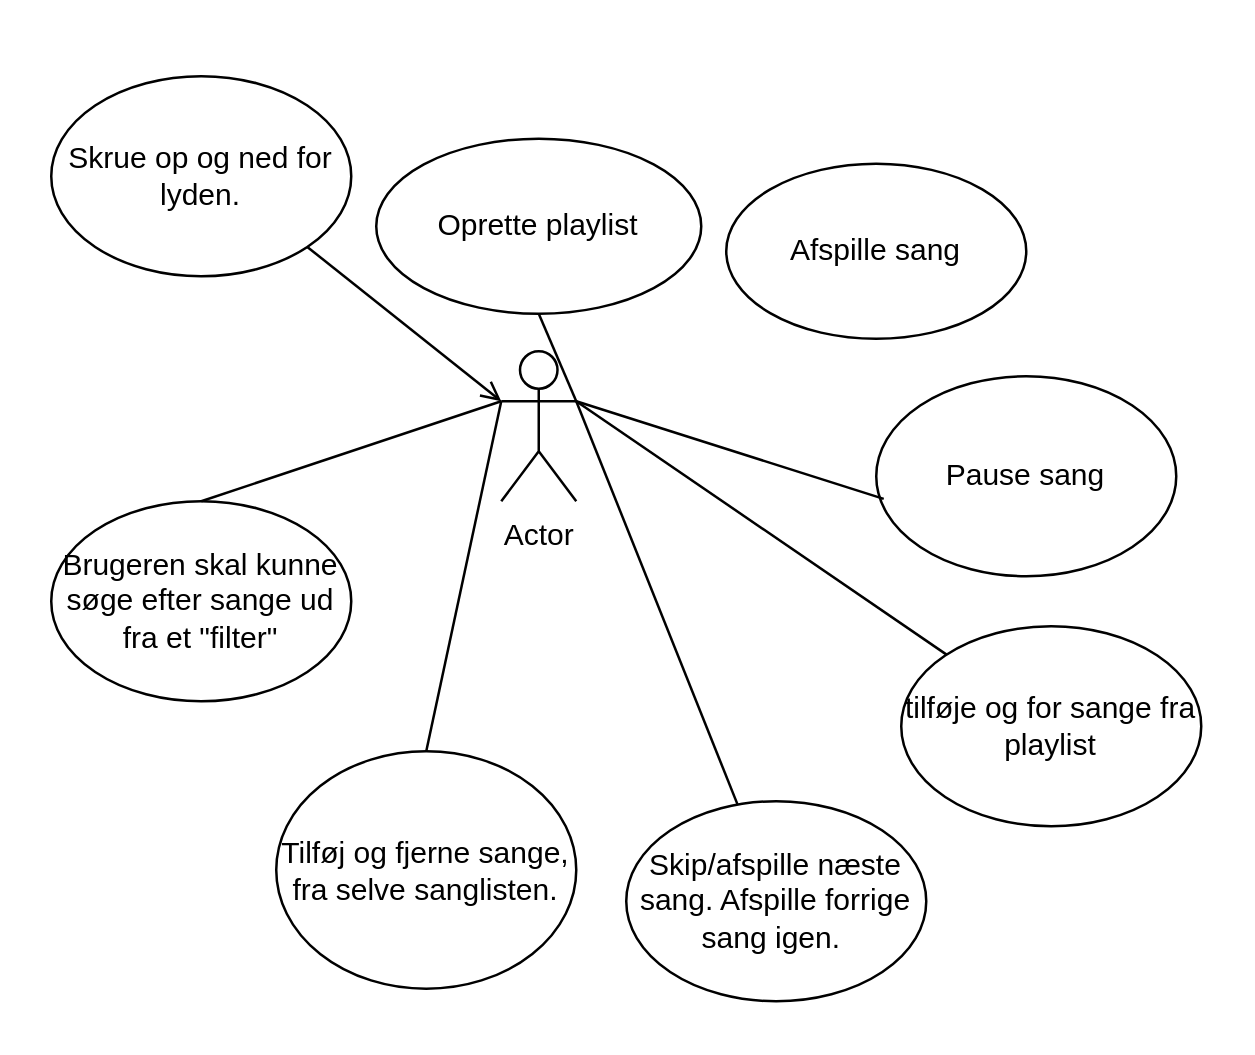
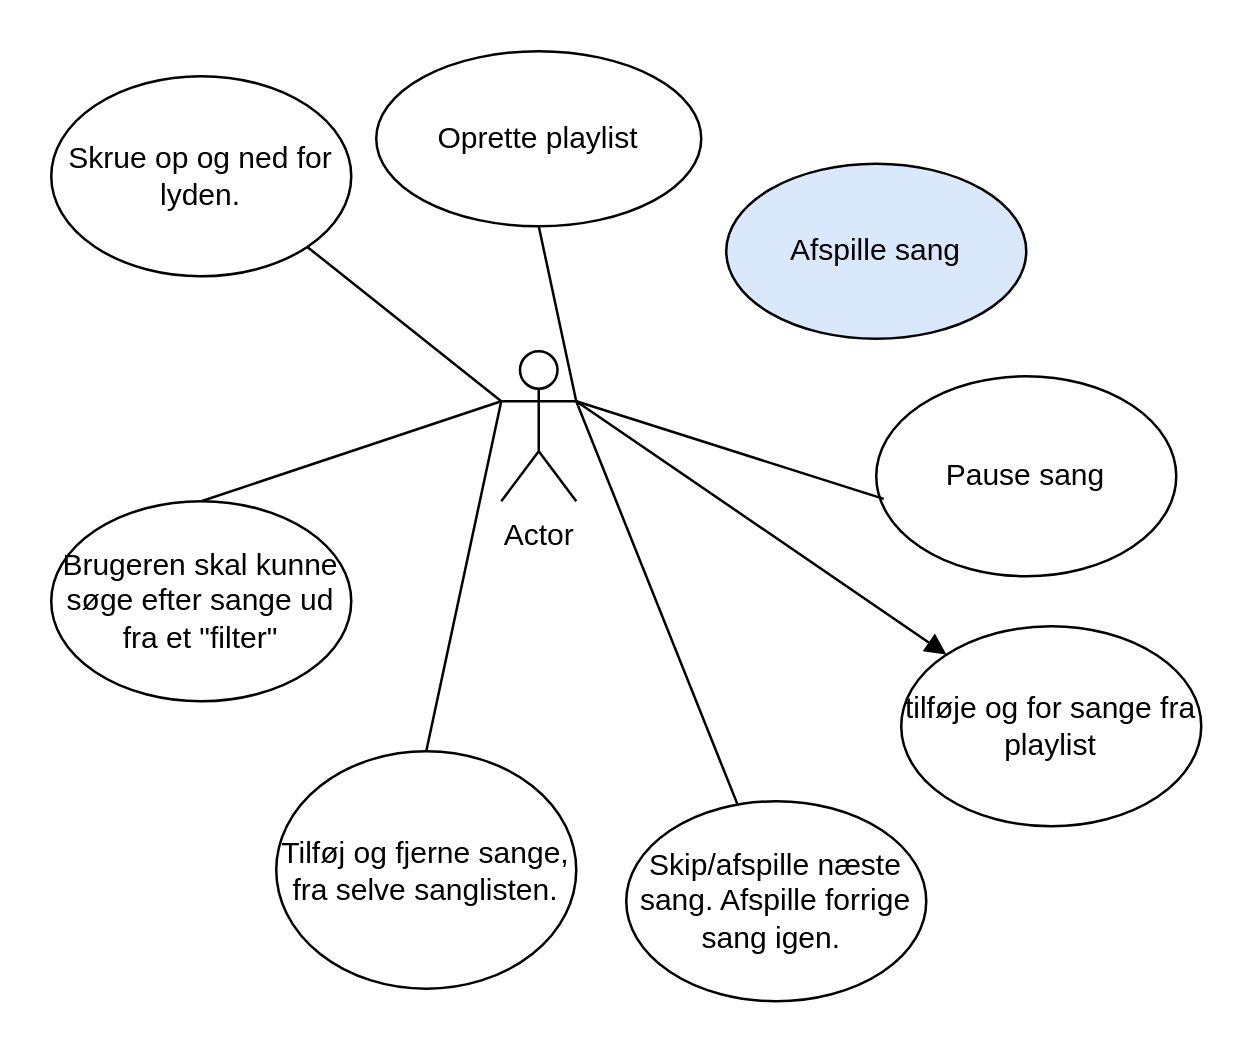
(539, 226) -> (539, 139)
(876, 251) -> (876, 251)
(495, 396) -> (494, 396)
(936, 647) -> (929, 643)
